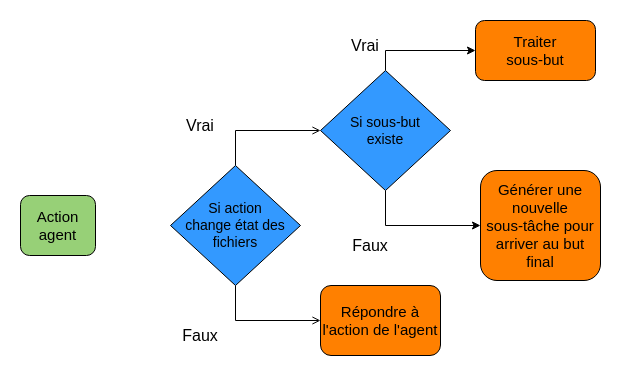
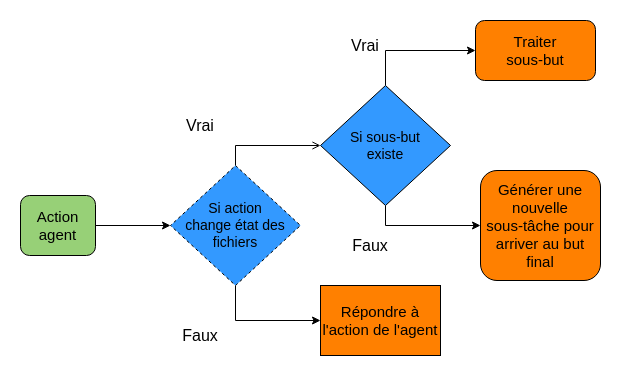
(386, 131) -> (386, 146)
none -> (130, 226)
(236, 226) -> (236, 226)
(314, 321) -> (312, 321)
(381, 321) -> (381, 321)
